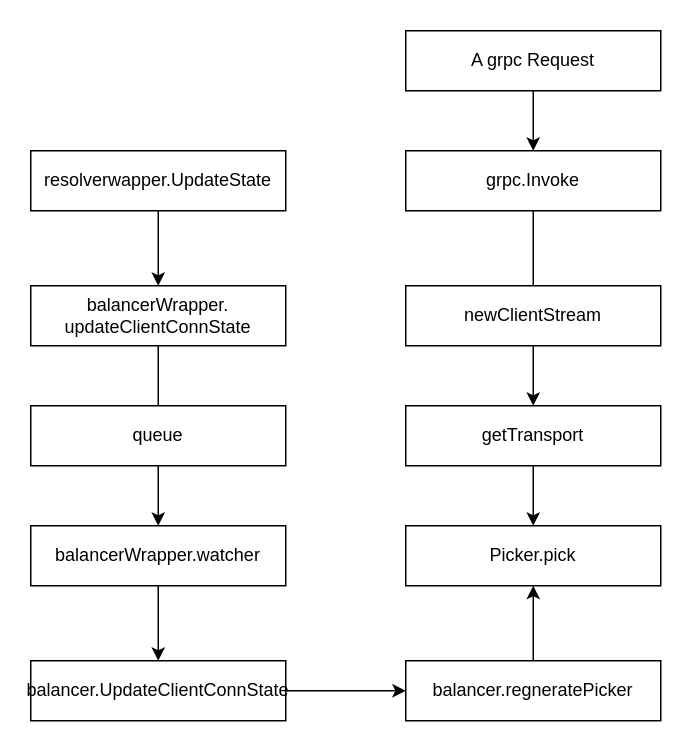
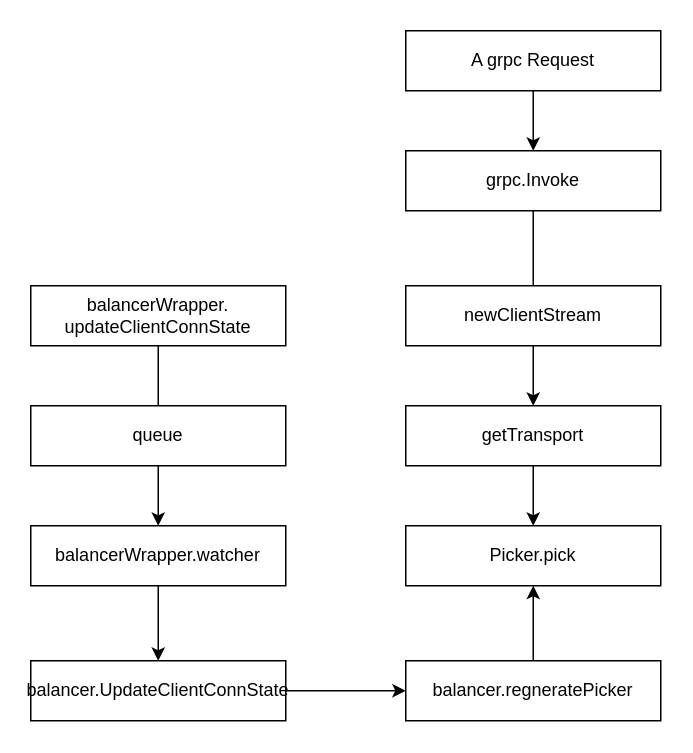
(158, 181) -> none
(158, 243) -> none
